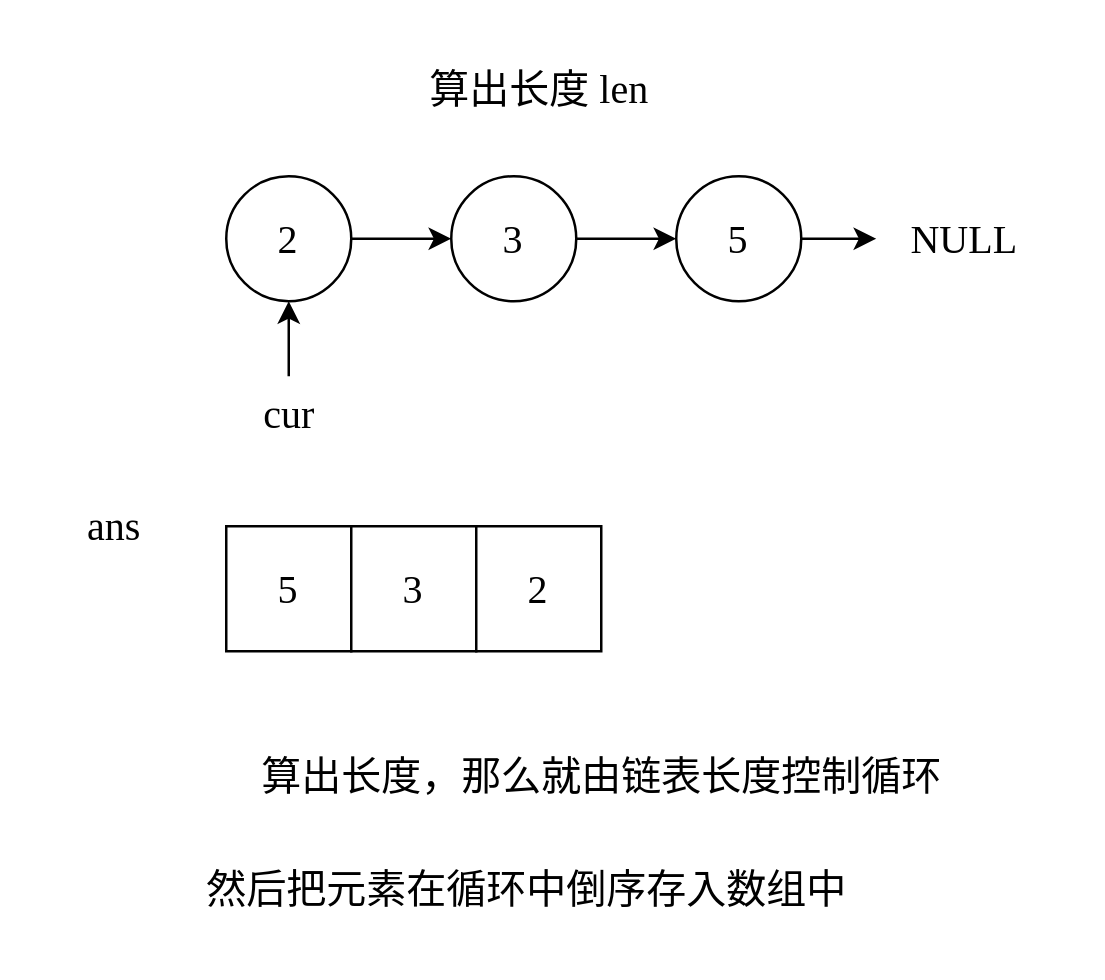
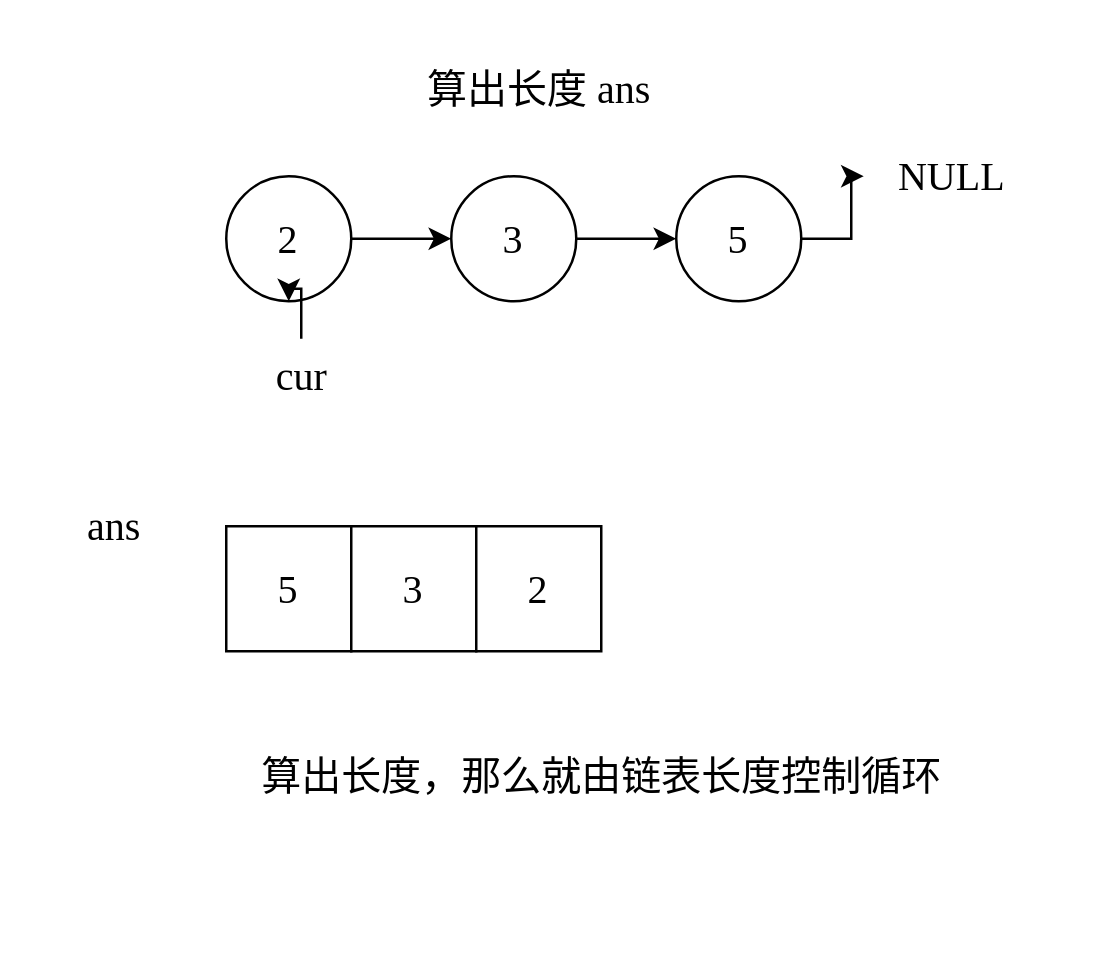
(540, 89) -> (540, 89)
(964, 239) -> (951, 176)
(289, 414) -> (301, 376)
(526, 889) -> none
